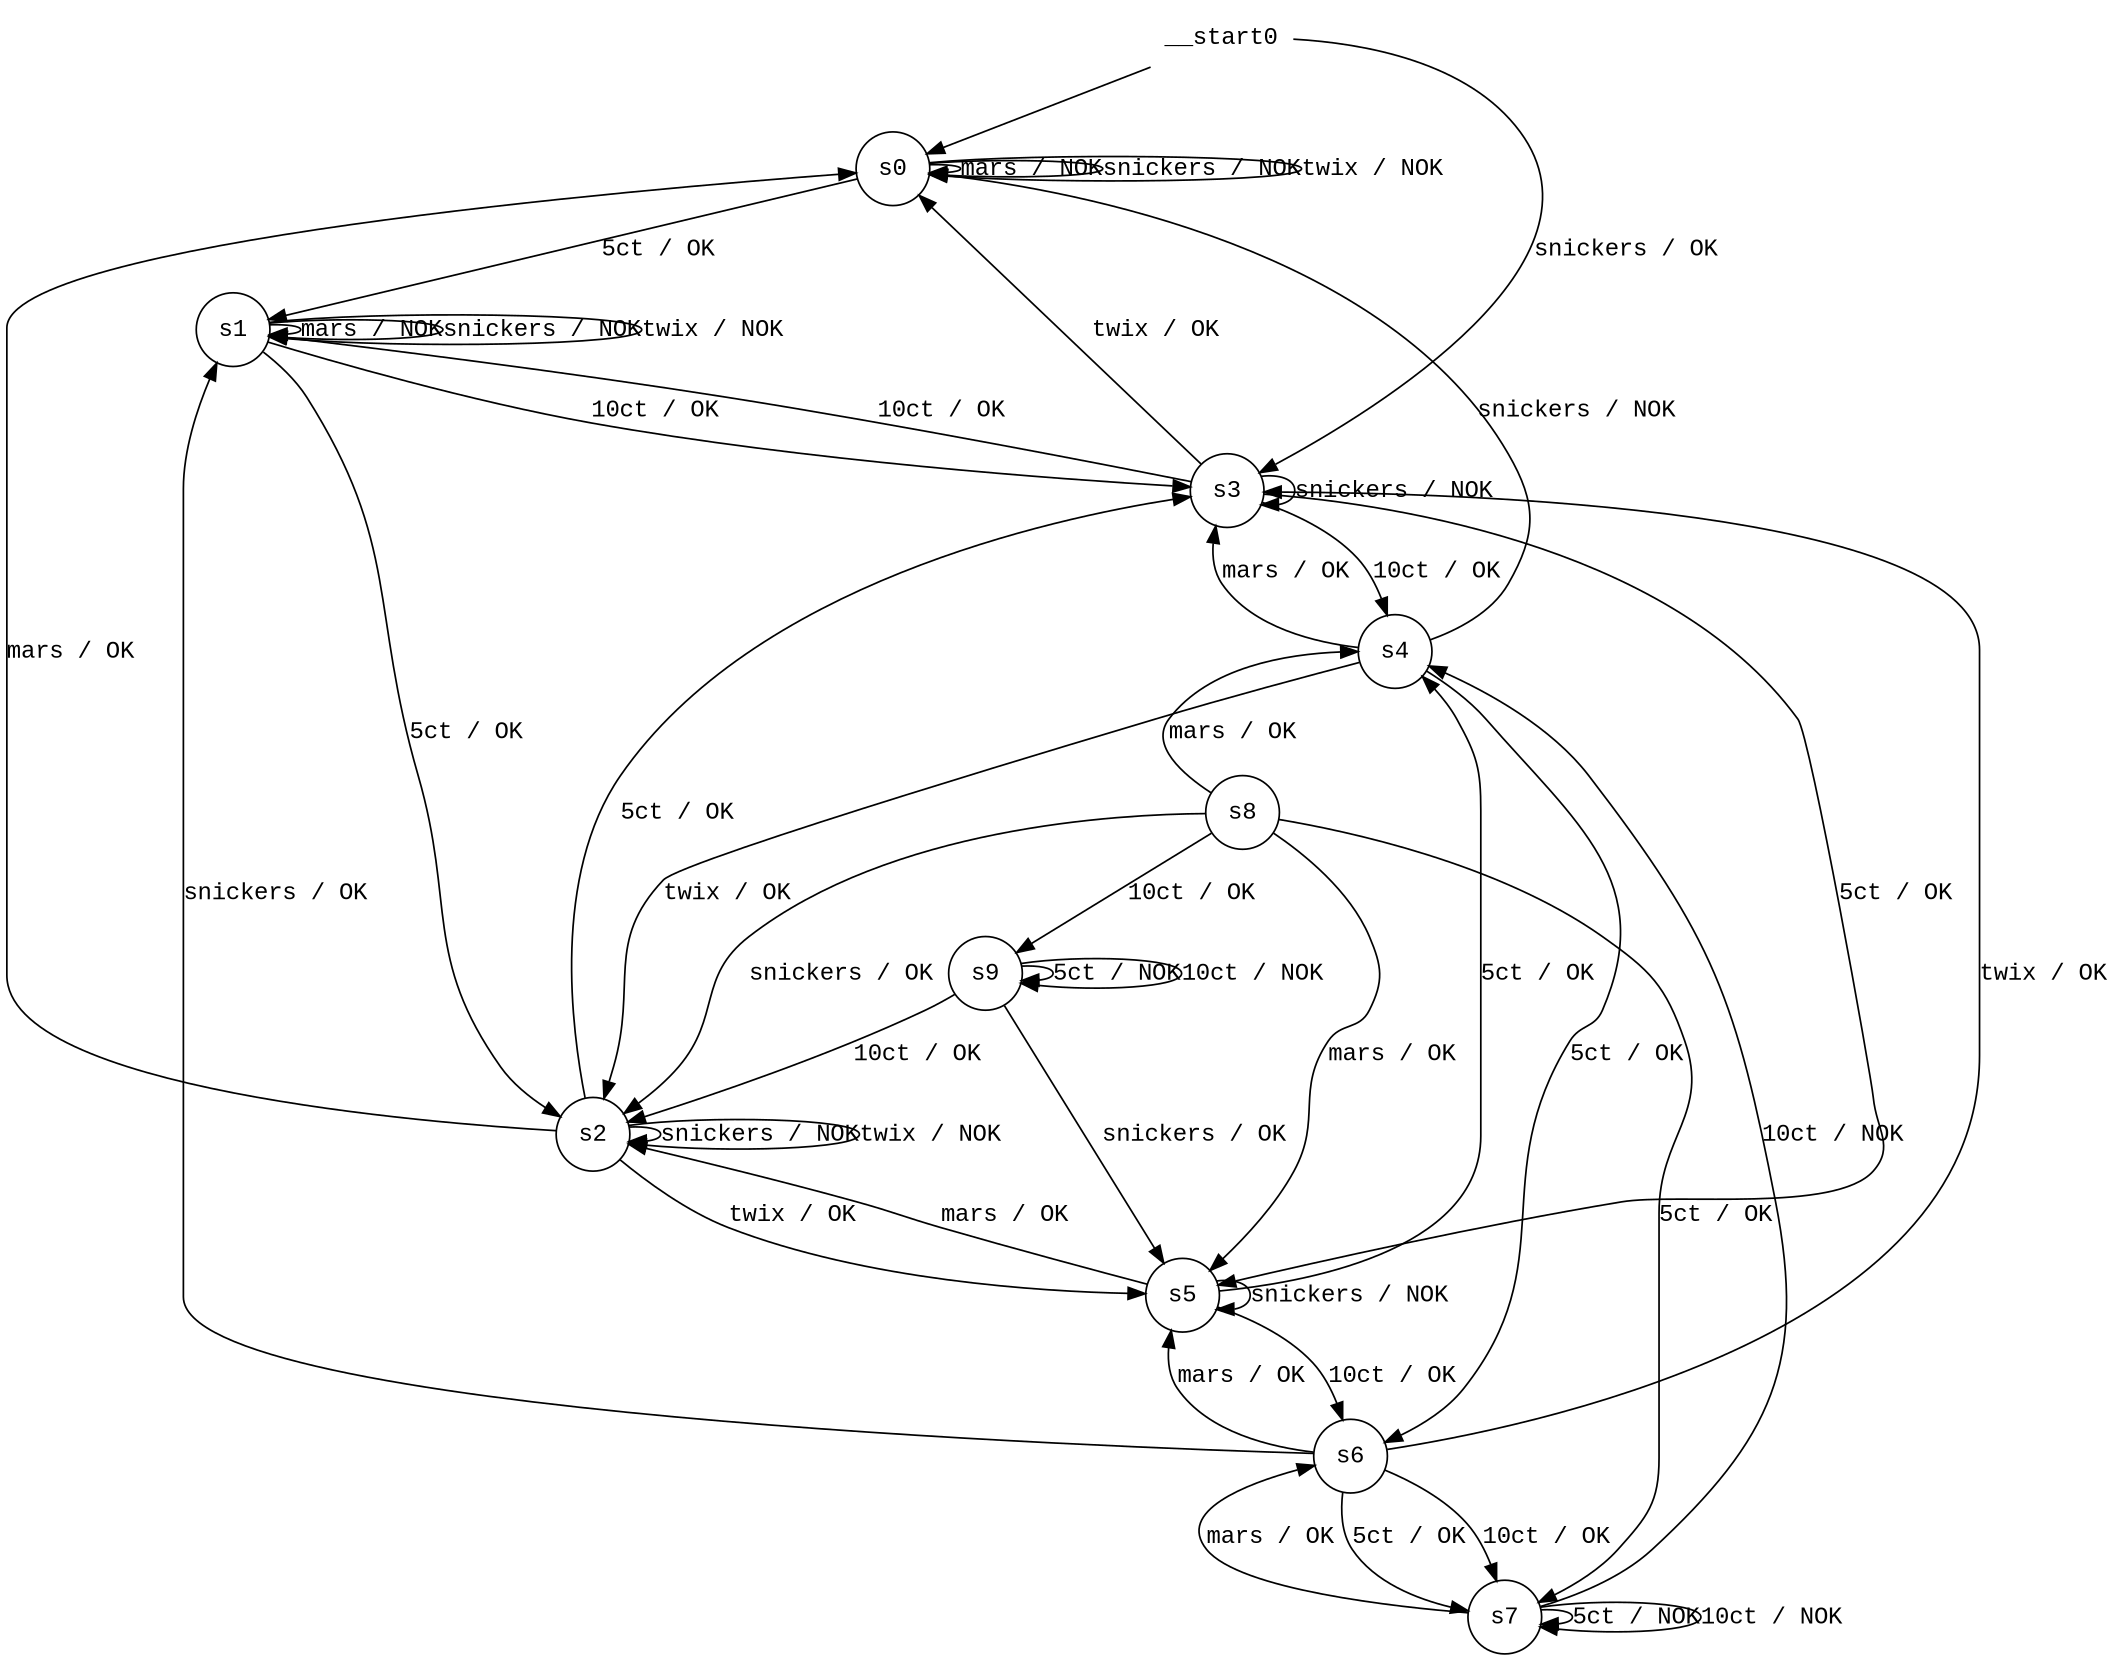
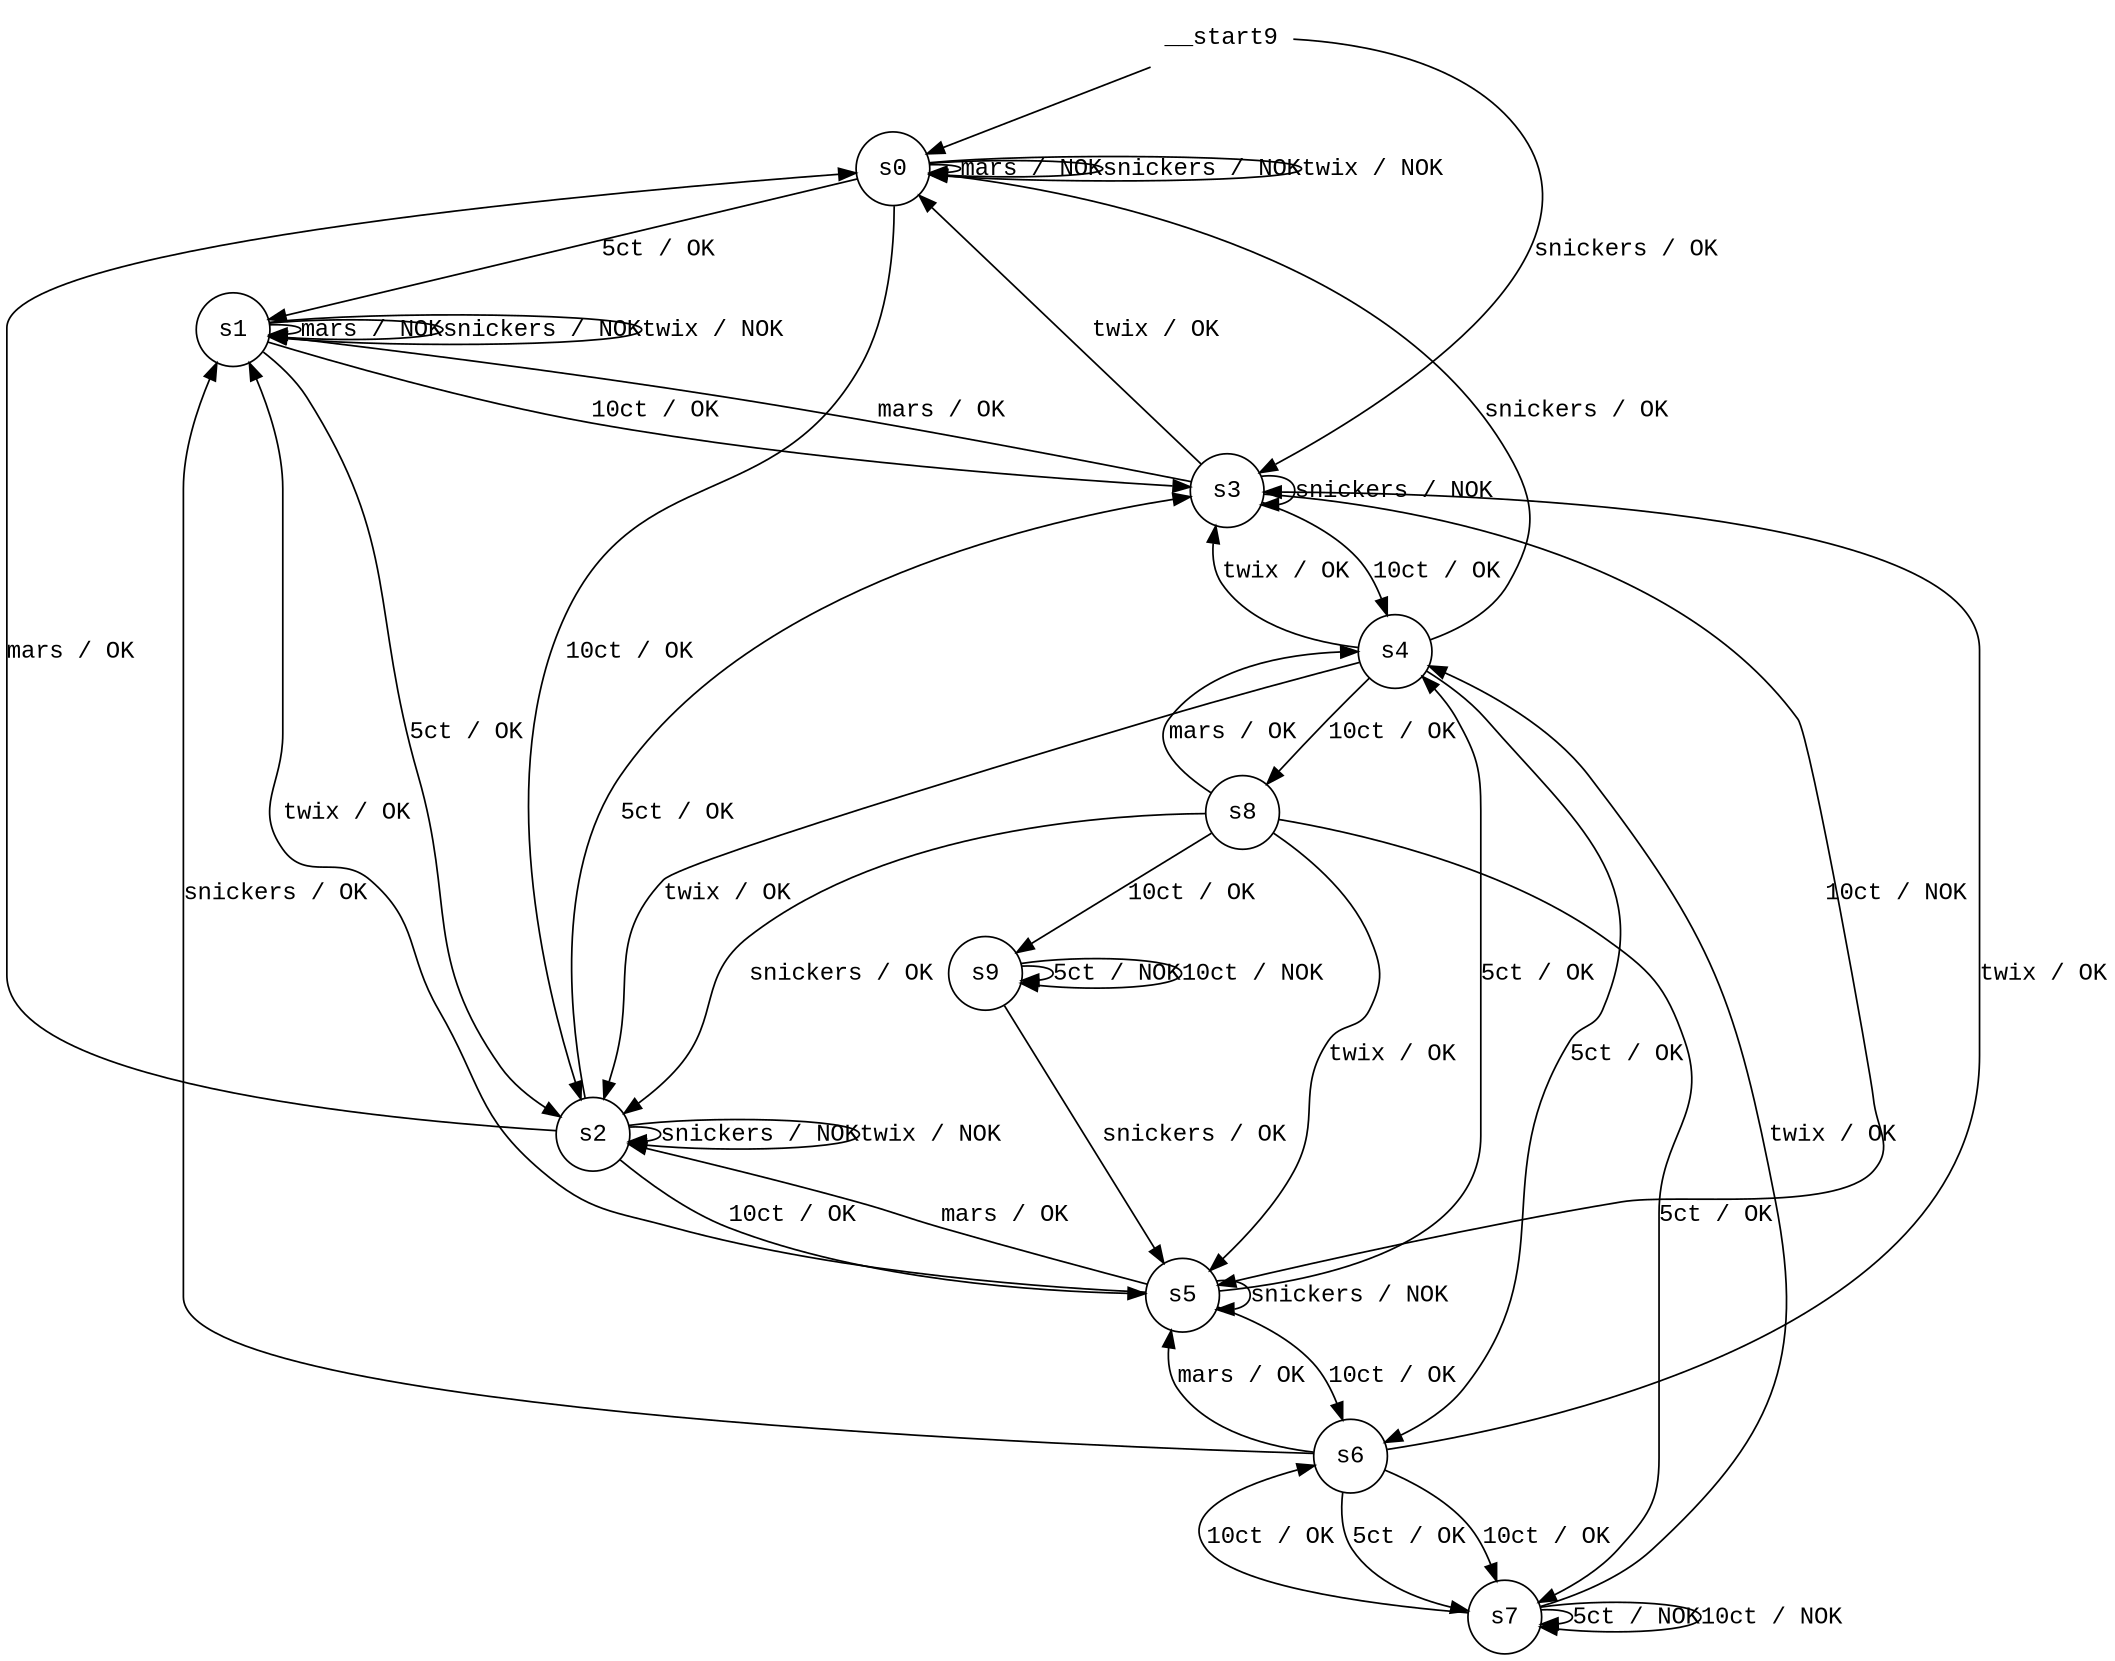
(1222, 38) -> (1222, 38)
(942, 410) -> (942, 410)
(1577, 410) -> (1577, 410)
(1286, 571) -> (1286, 571)
none -> (1324, 724)
(1896, 893) -> (1896, 893)
none -> (460, 1051)
(1393, 1054) -> (1393, 1054)
(802, 1062) -> (587, 580)
(1833, 1134) -> (1833, 1134)
(793, 1215) -> (793, 1215)
(1271, 1537) -> (1271, 1537)
